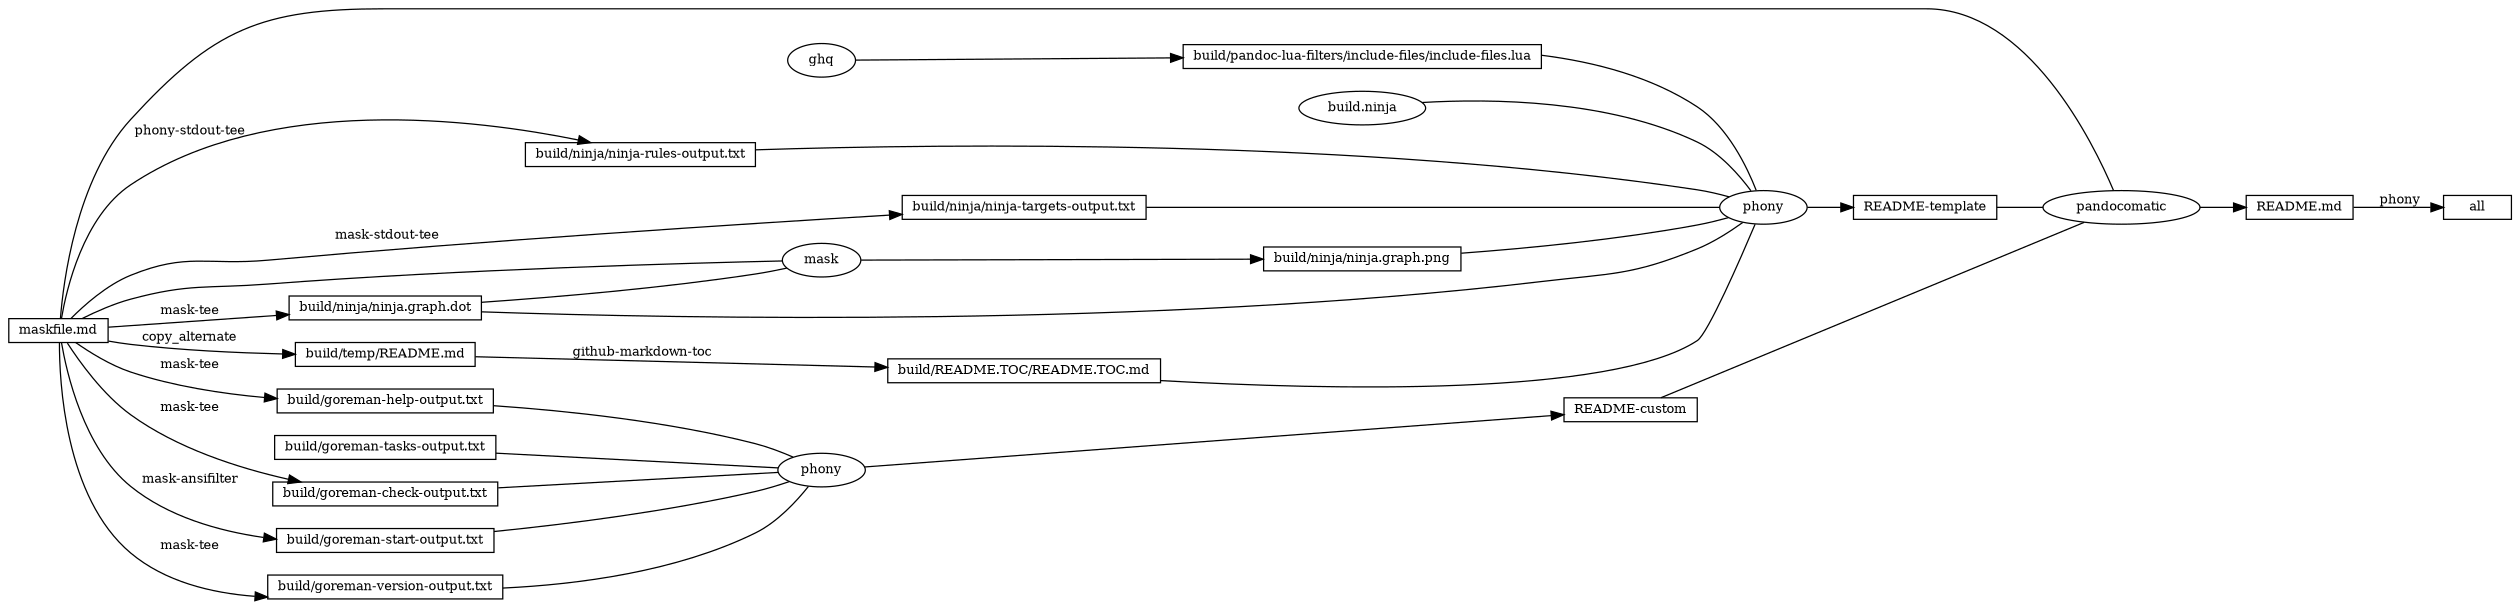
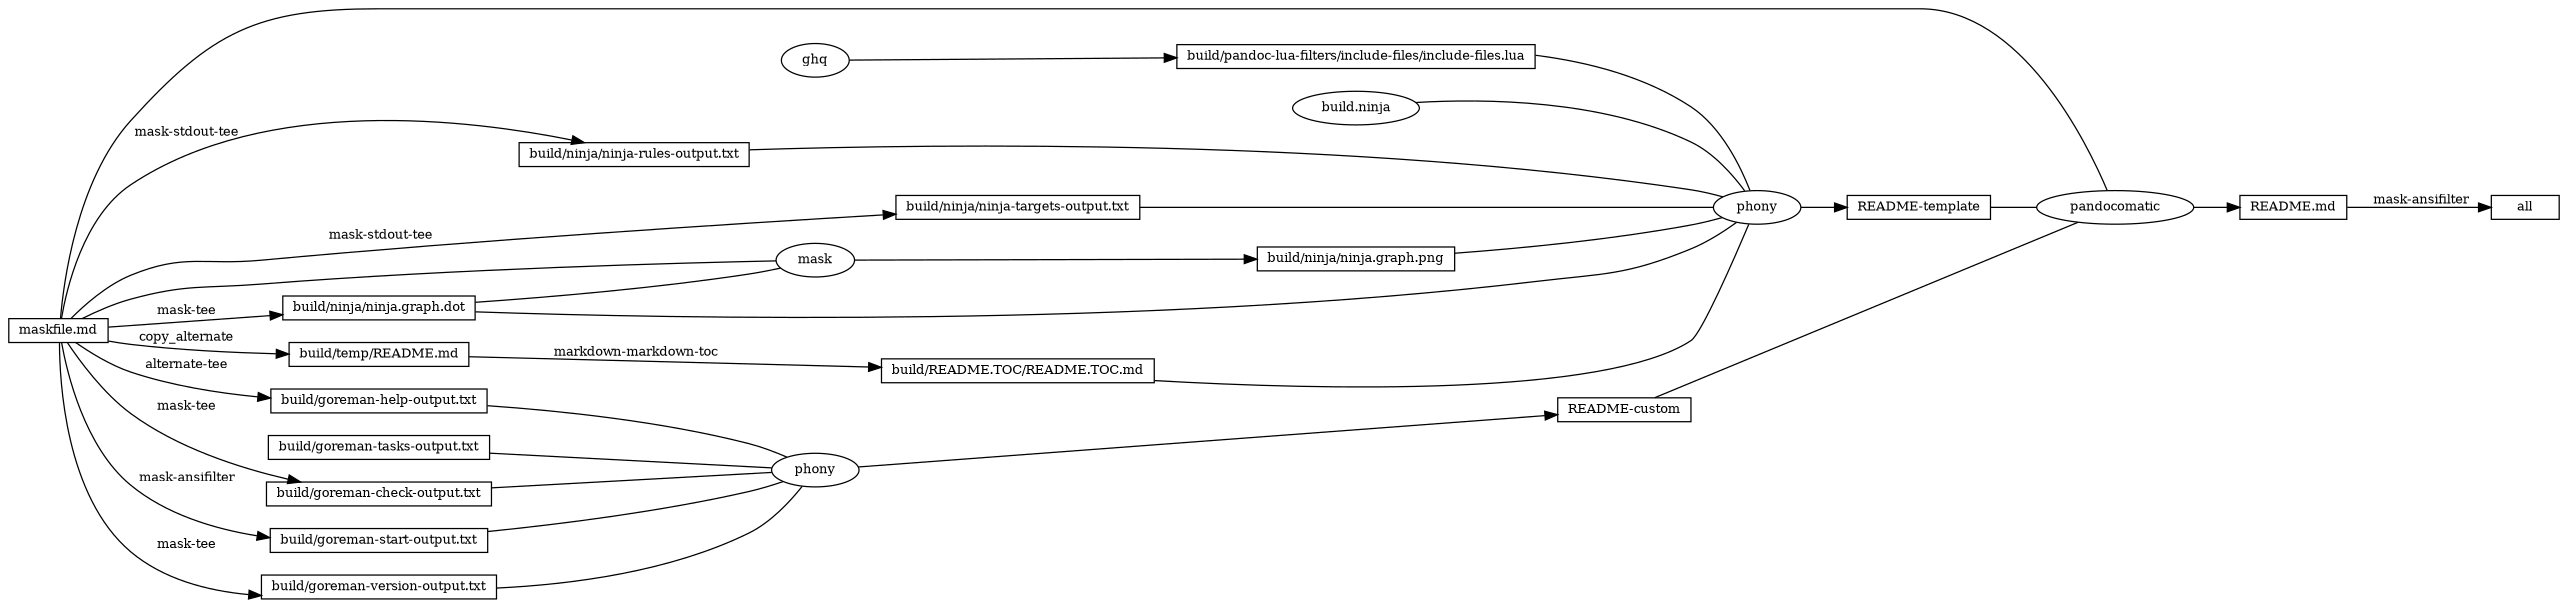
(188, 131) -> (185, 133)
(2398, 200) -> (2419, 200)
(640, 353) -> (634, 353)
(188, 365) -> (185, 365)
